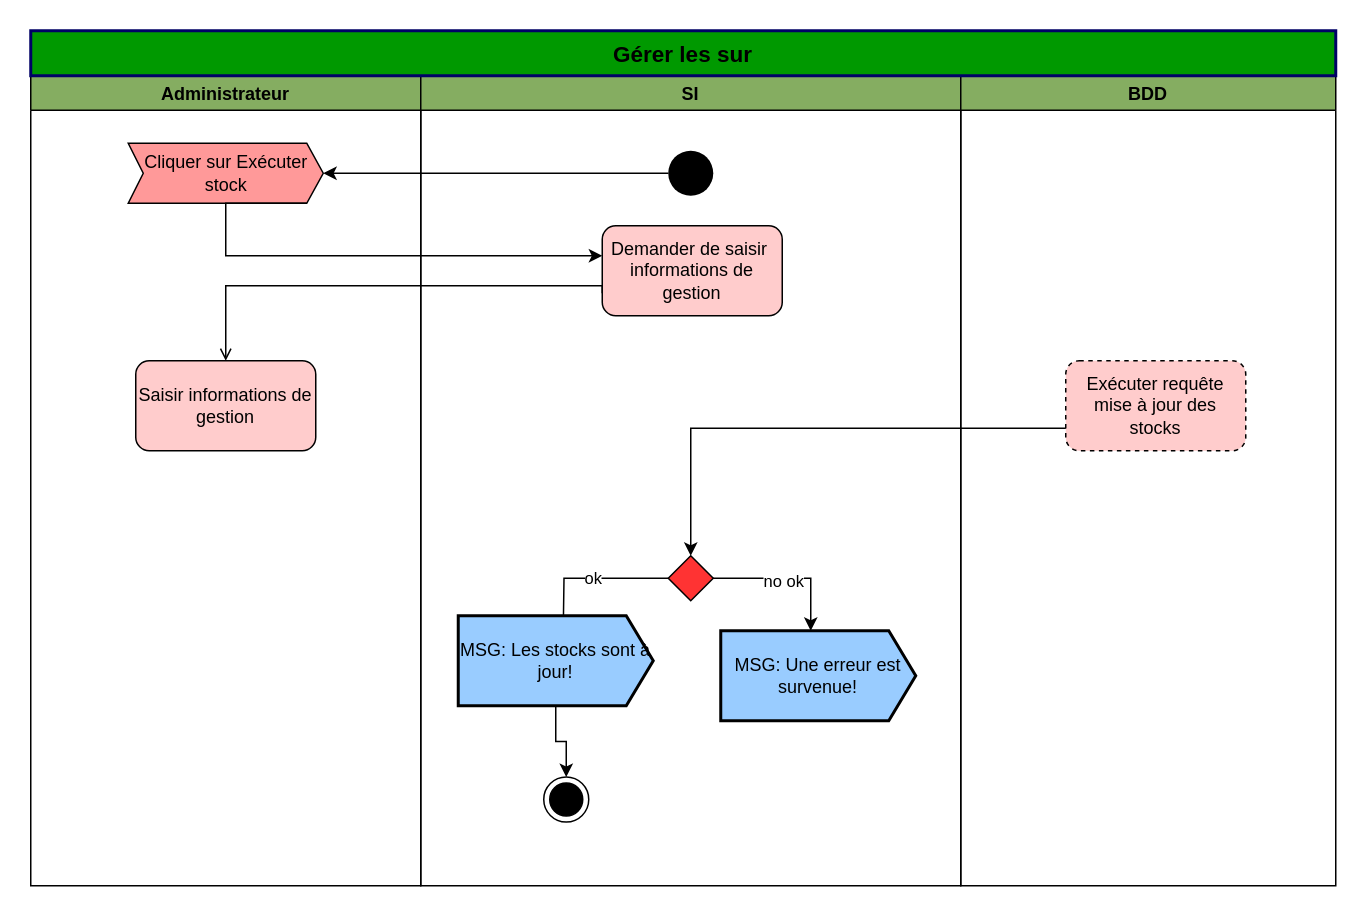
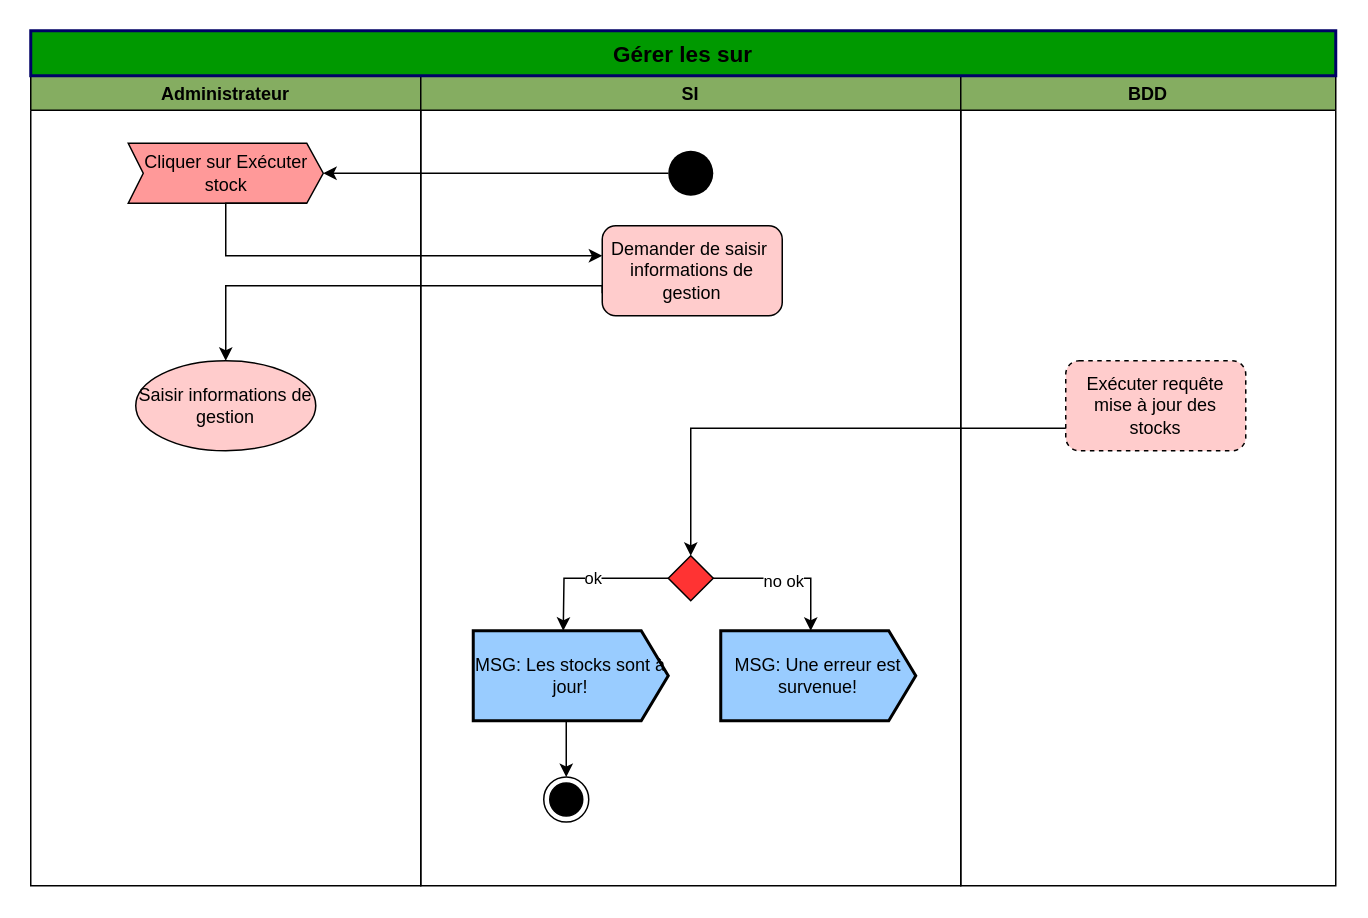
(226, 351) -> (226, 349)
(226, 406) -> (226, 406)
(556, 661) -> (571, 676)
